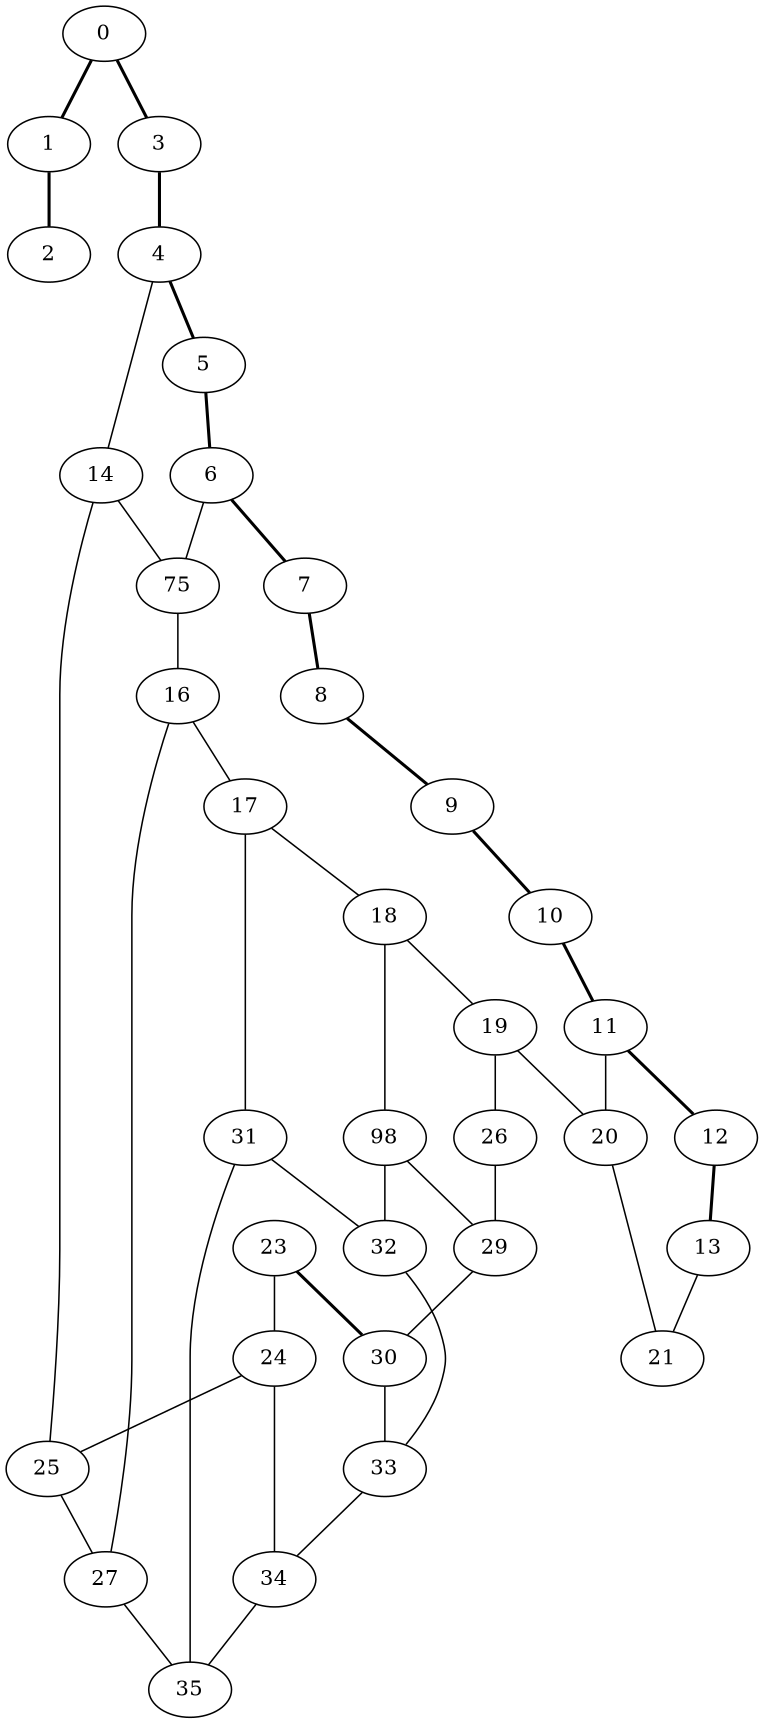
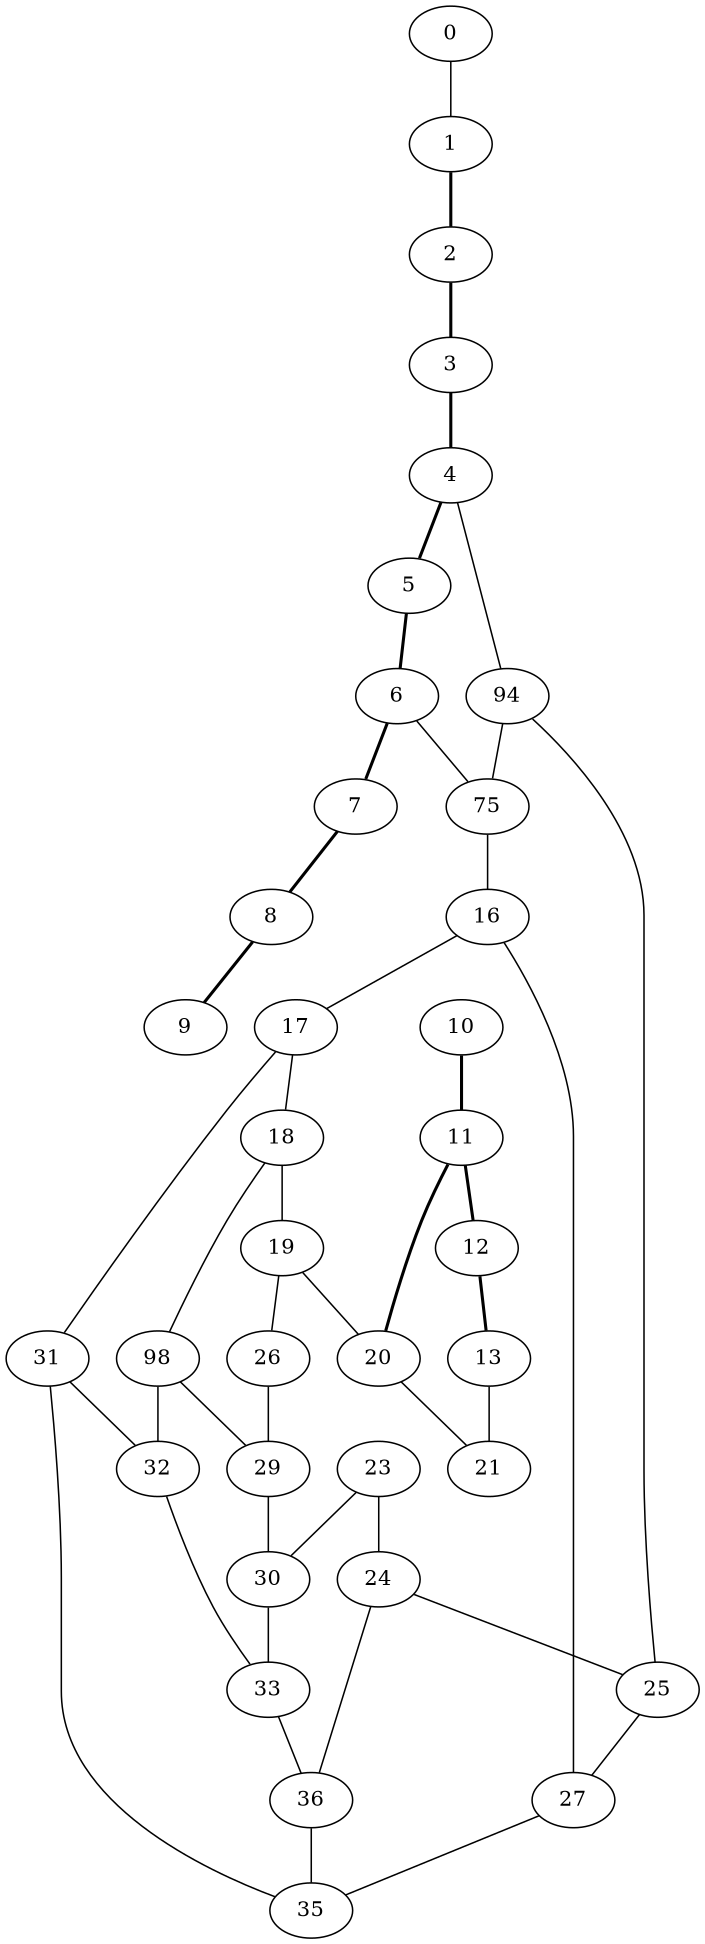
(77, 89) -> (451, 89)
(132, 89) -> (451, 310)
(101, 475) -> (508, 696)
(501, 862) -> none
(606, 1083) -> (412, 1246)
(329, 1303) -> (324, 1524)
(274, 1579) -> (311, 1800)
